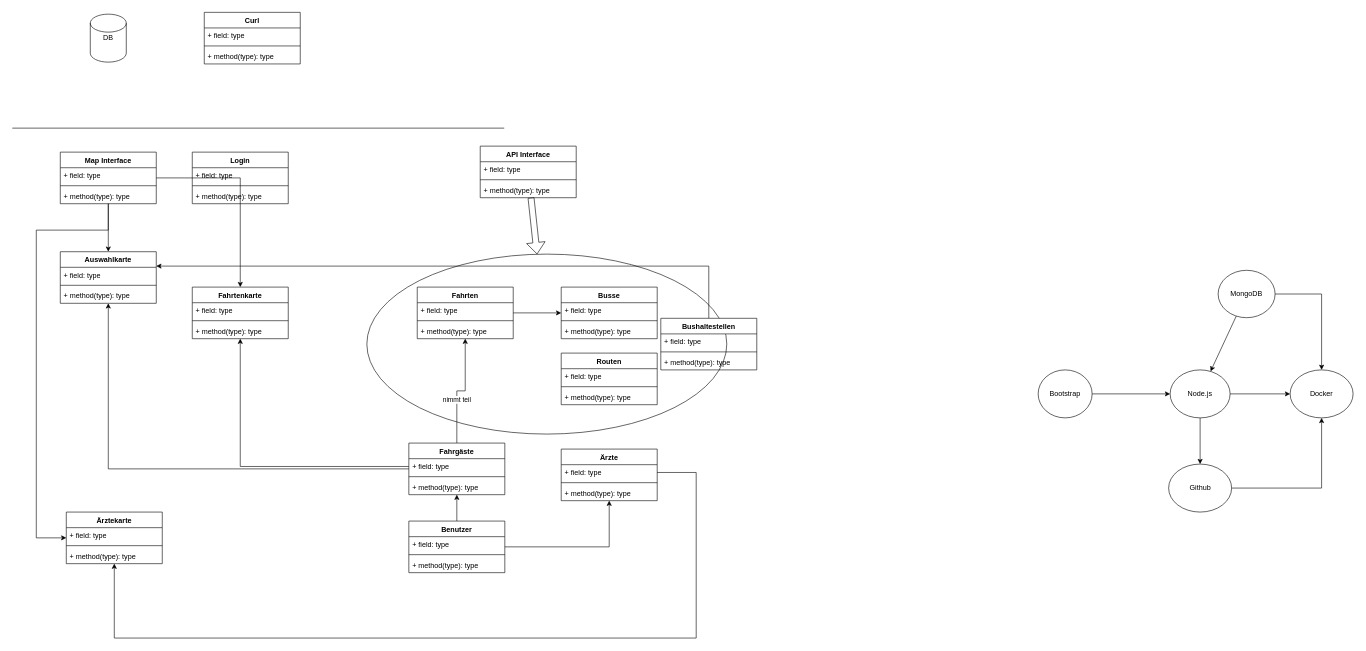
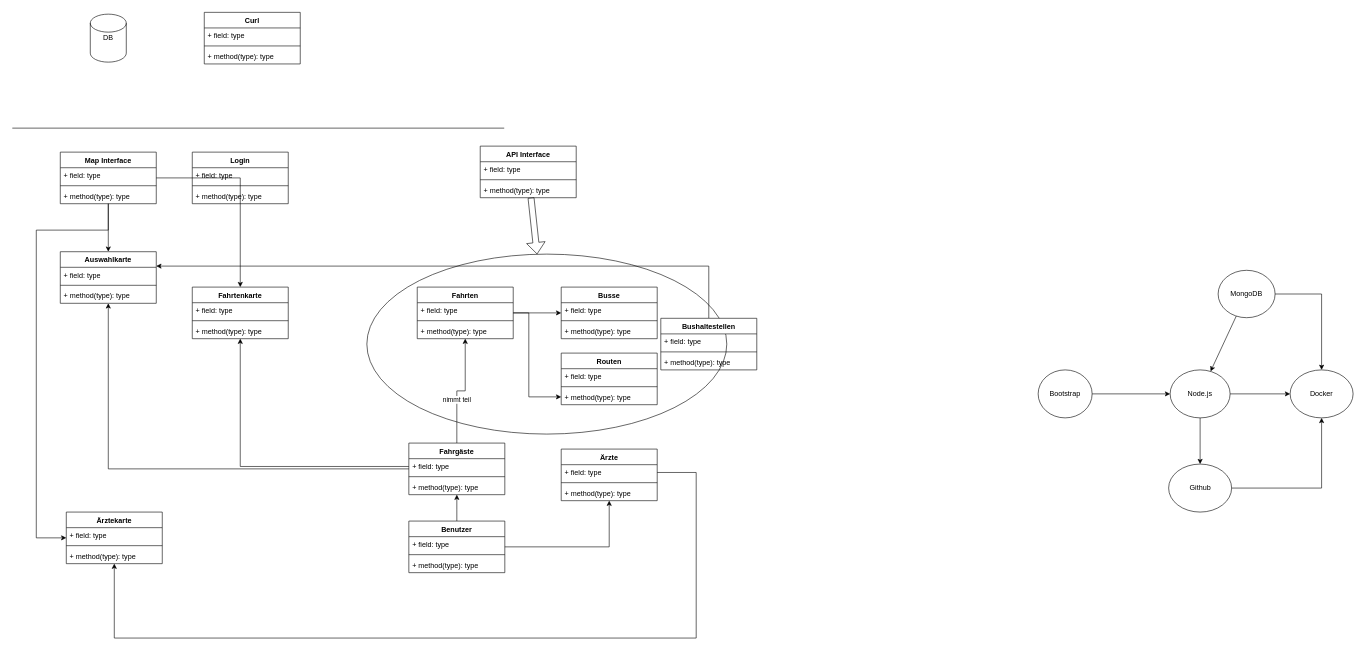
none -> (555, 397)
